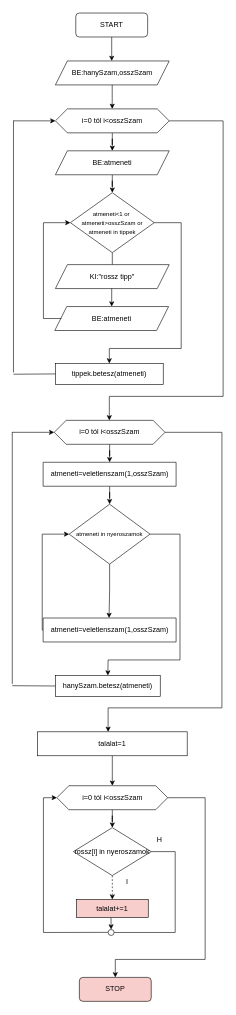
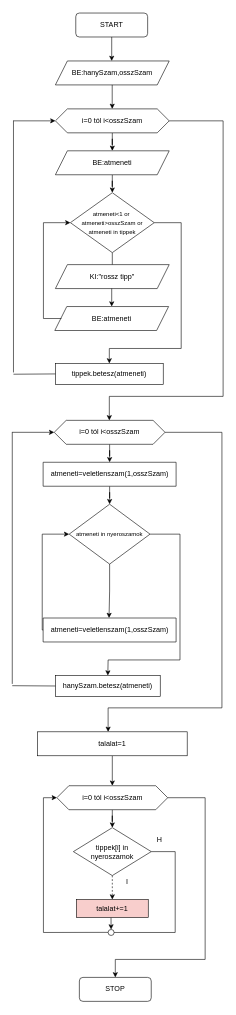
(113, 852) -> (113, 852)
(116, 990) -> (116, 990)
